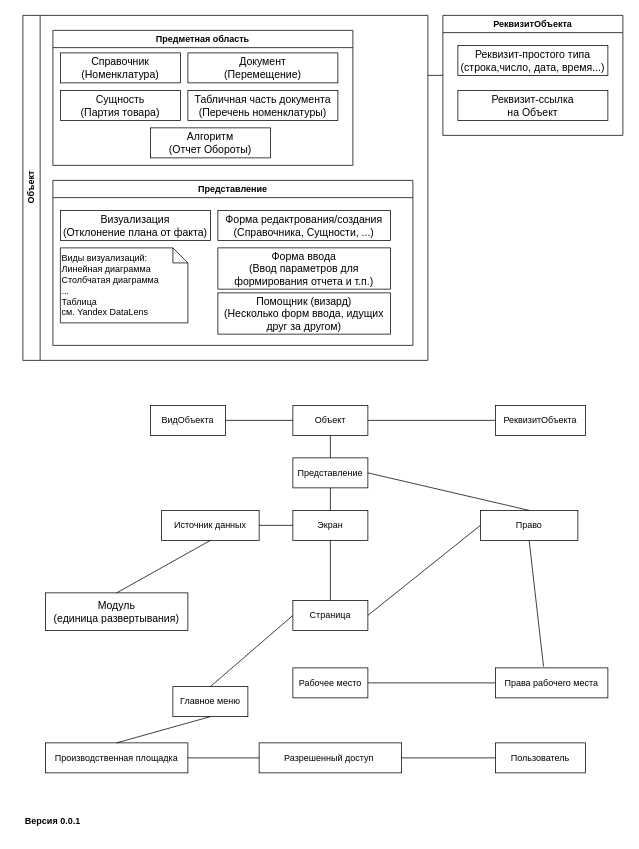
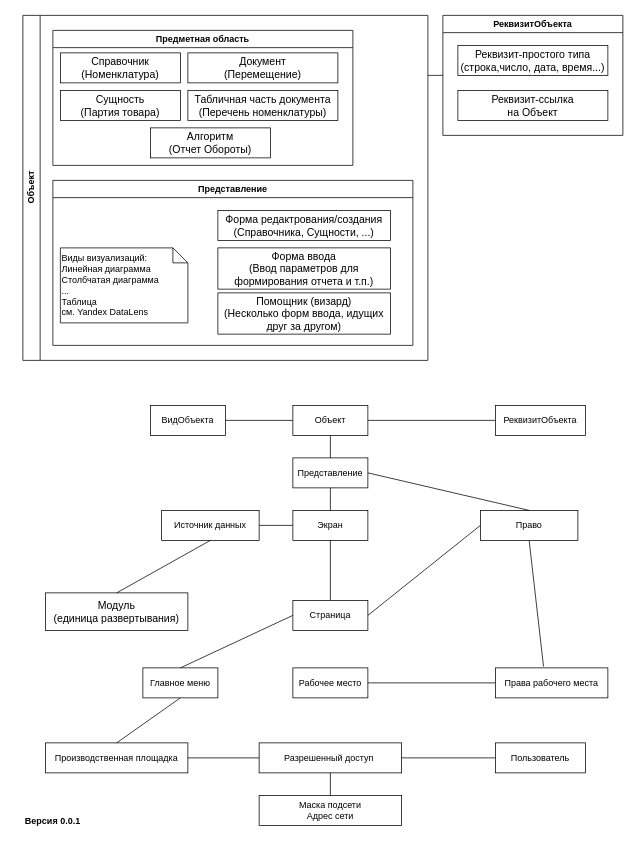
(135, 225) -> none
(210, 702) -> (180, 683)
none -> (330, 784)
none -> (330, 810)
